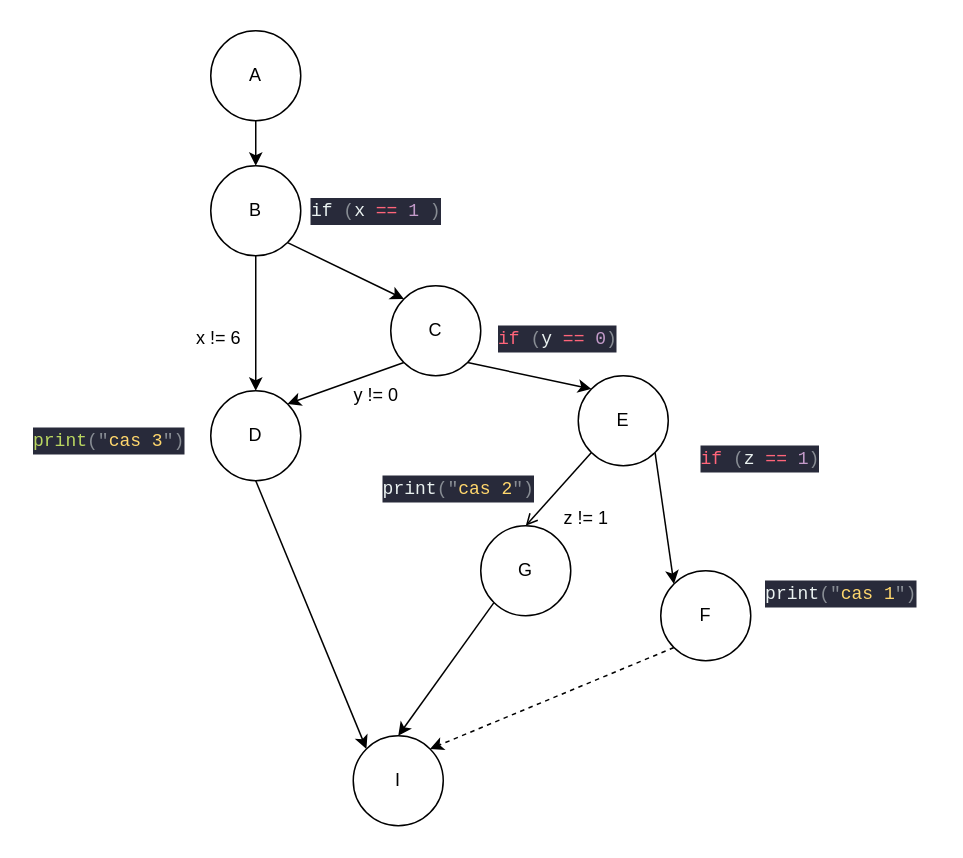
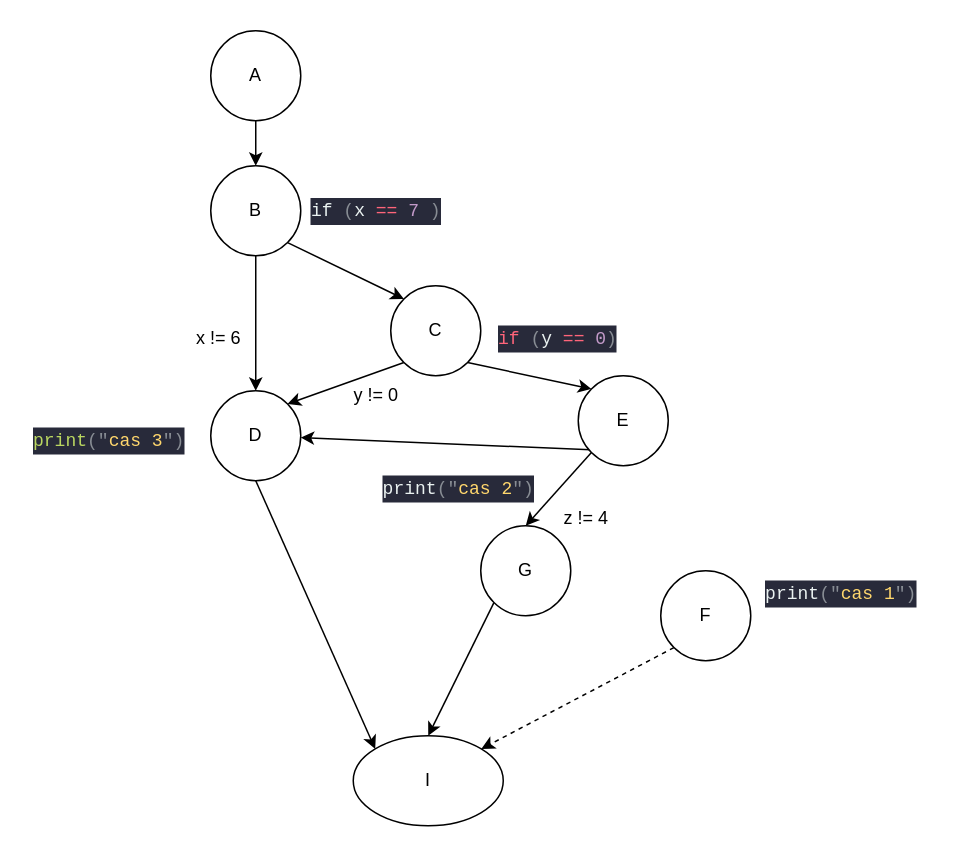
(377, 211) -> (377, 211)
(788, 466) -> none
(664, 513) -> (450, 444)
(587, 518) -> (587, 518)
(532, 519) -> (533, 517)
(398, 781) -> (428, 781)
